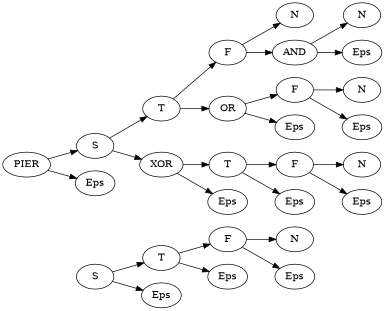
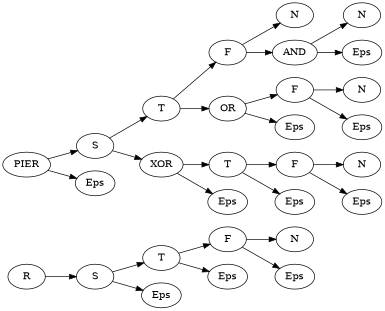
none -> (27, 277)
